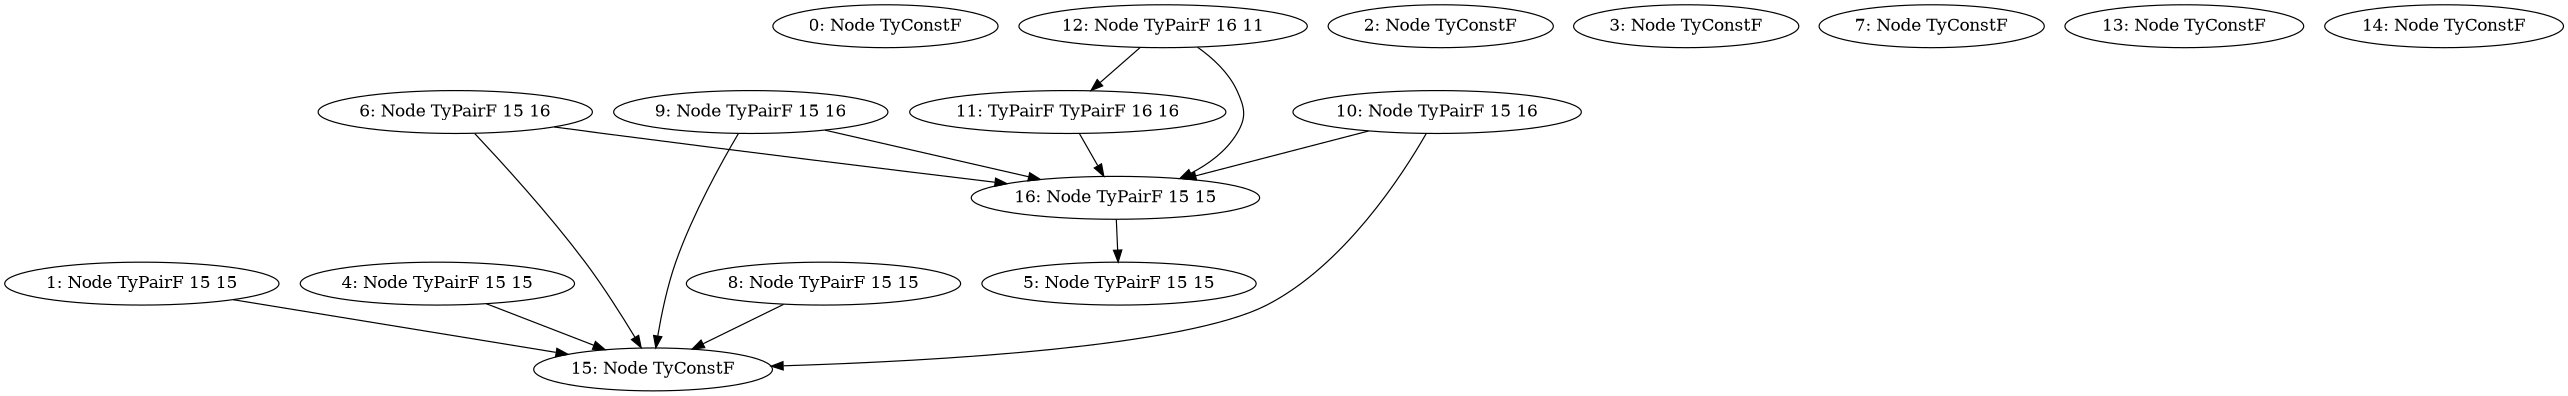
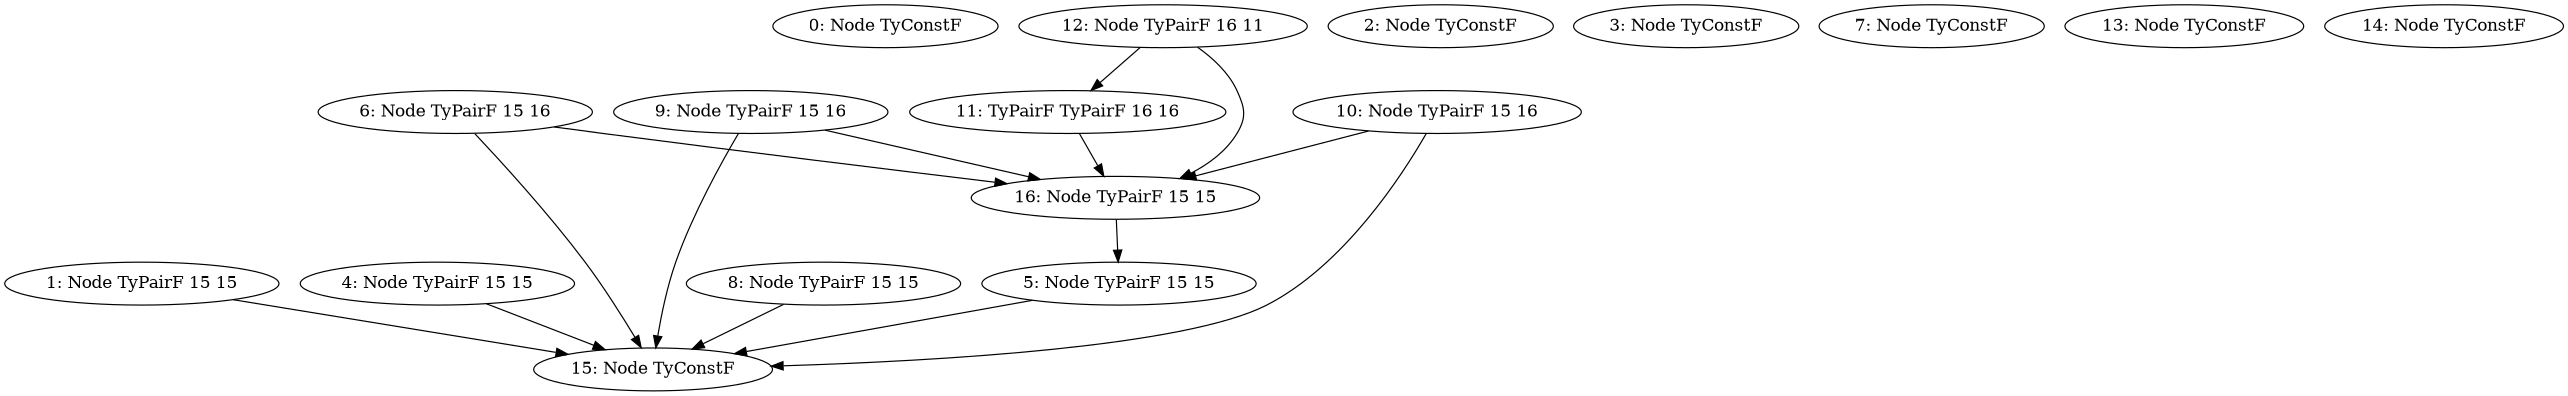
none -> (889, 326)
